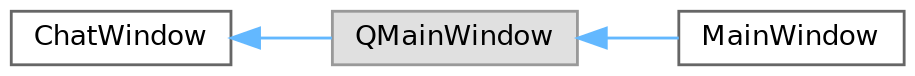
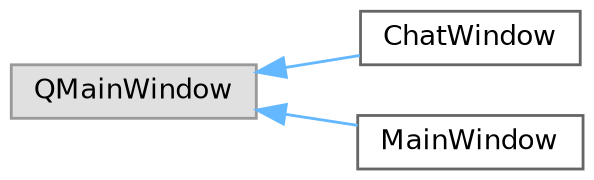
(296, 38) -> (322, 61)
